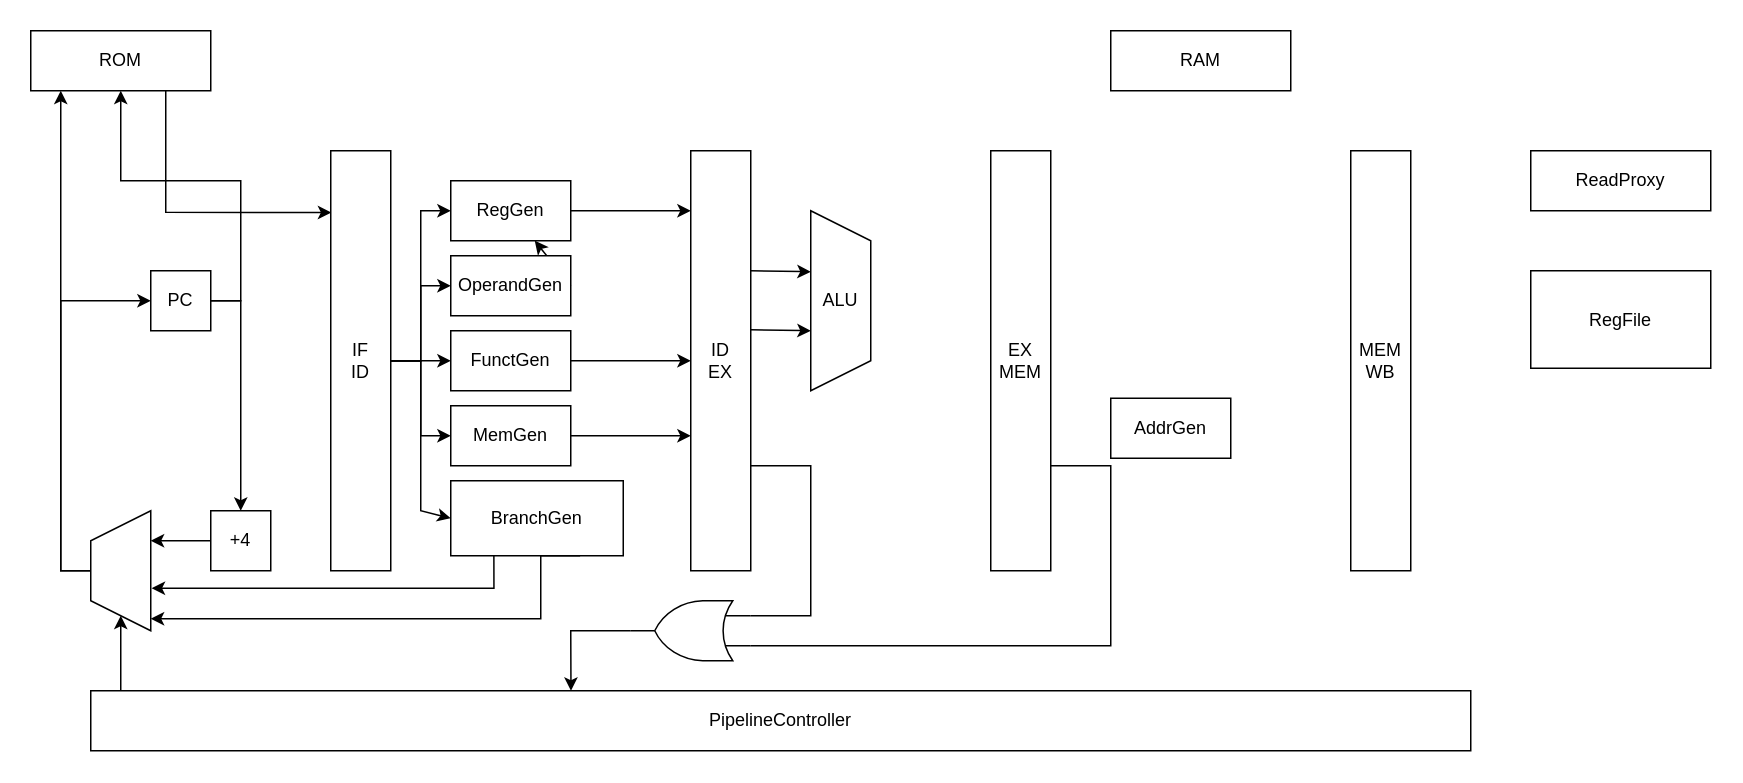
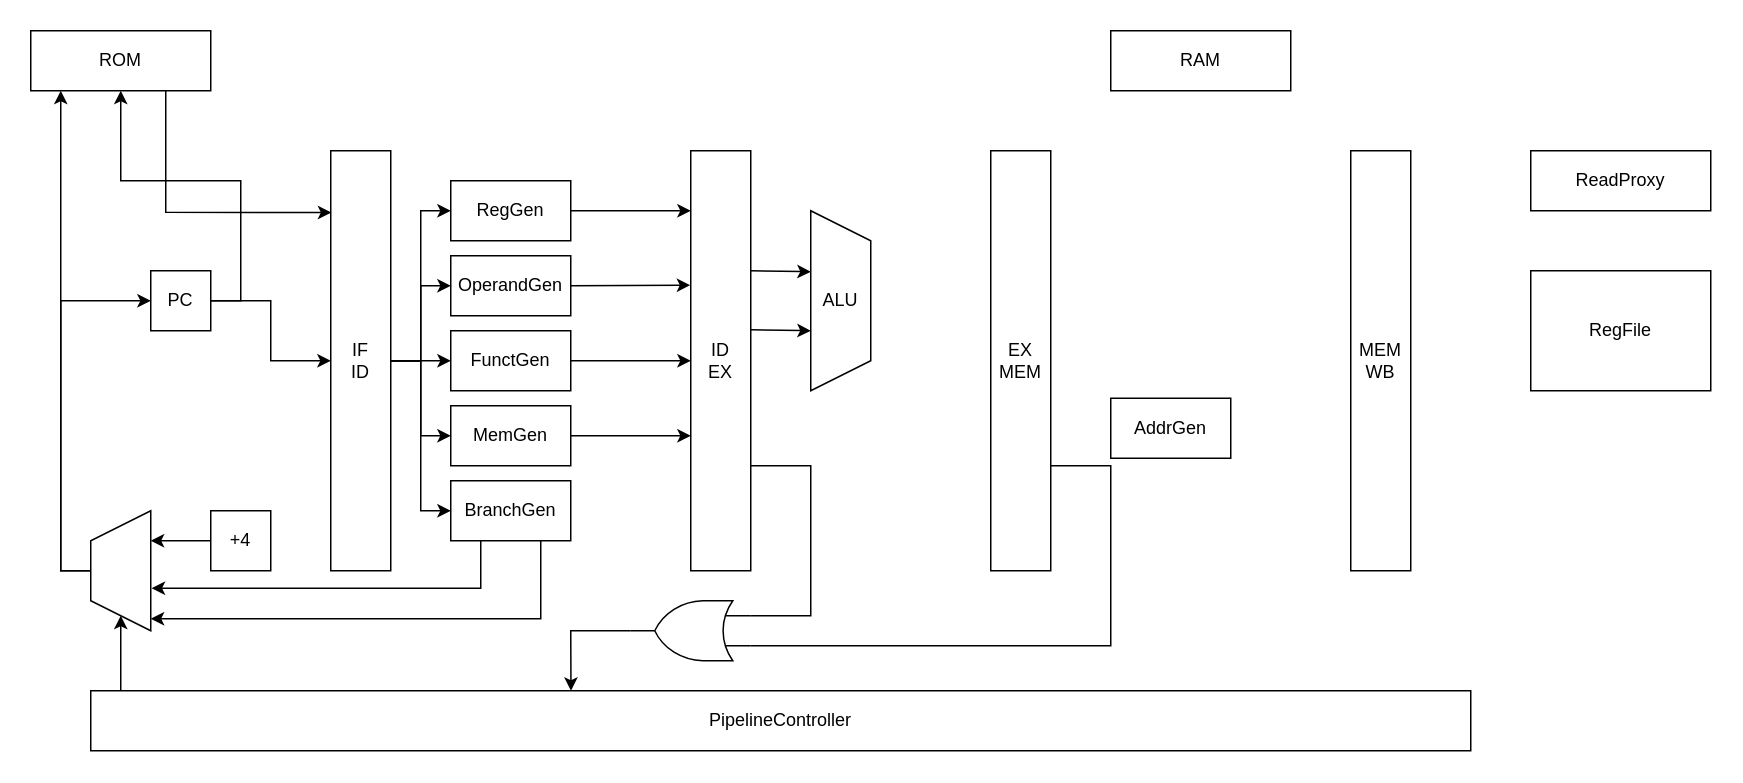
(544, 252) -> (625, 285)
(1621, 320) -> (1621, 331)
(241, 401) -> (271, 341)
(537, 518) -> (511, 511)
